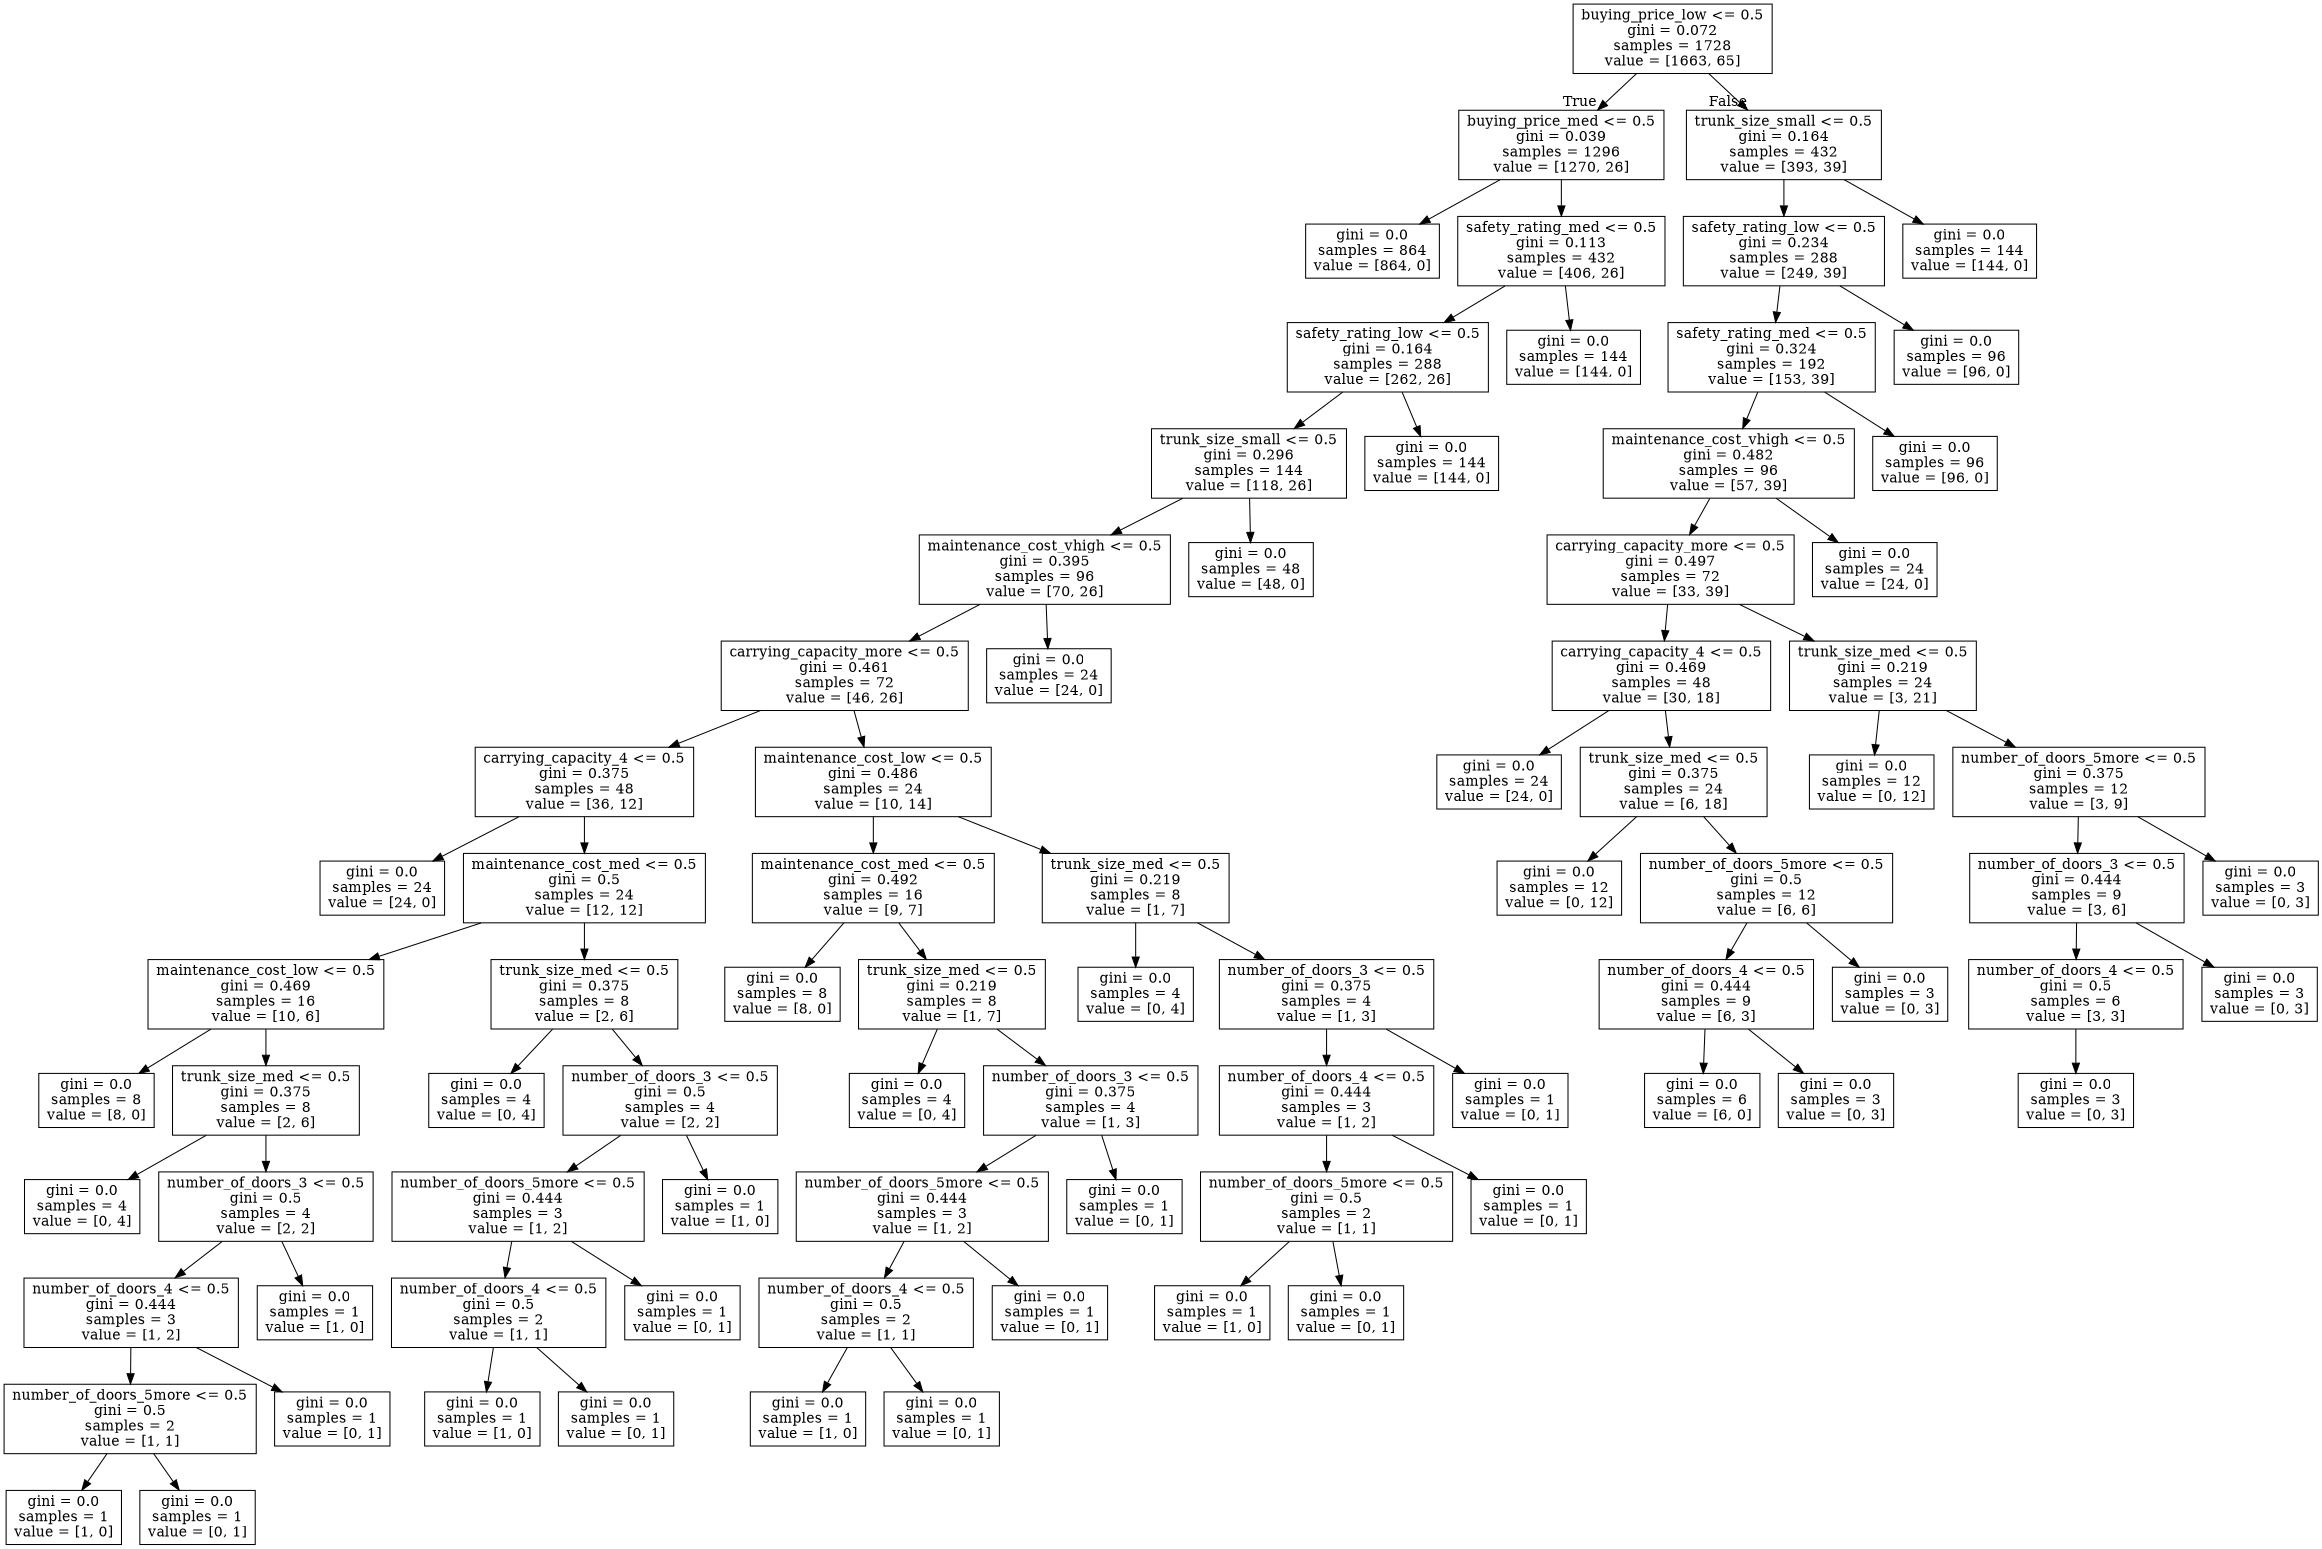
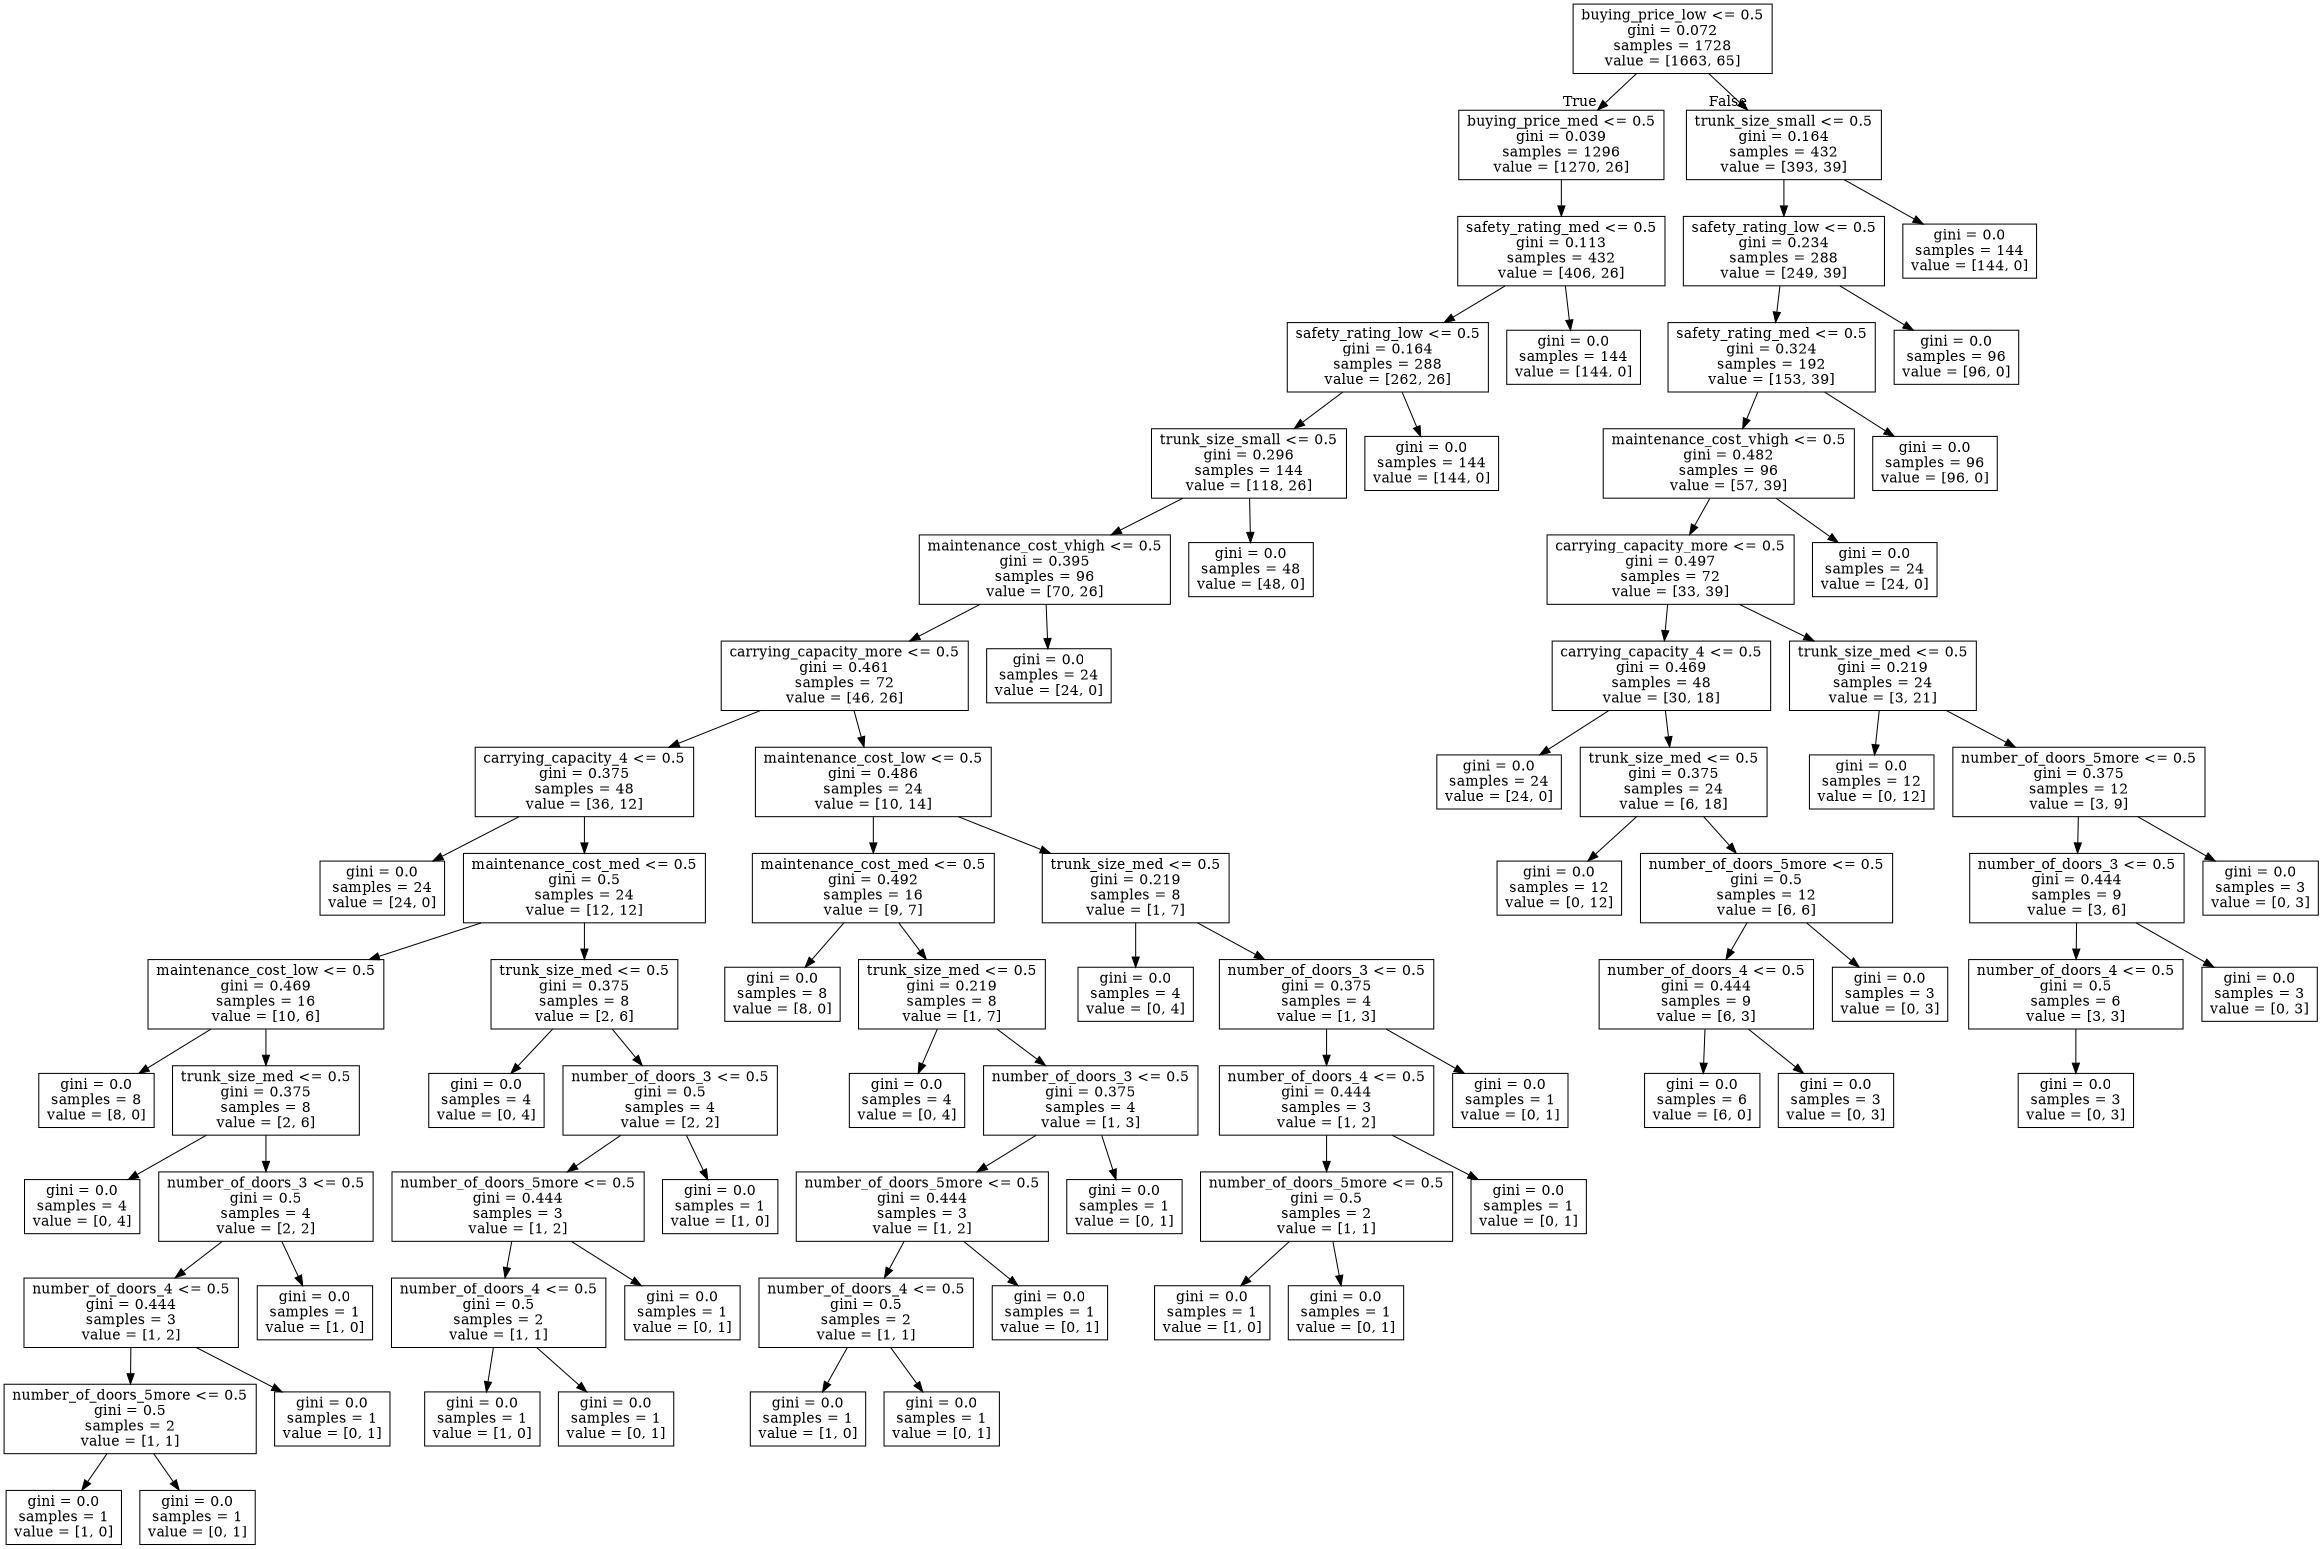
(1373, 251) -> none
